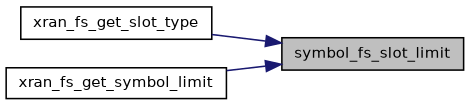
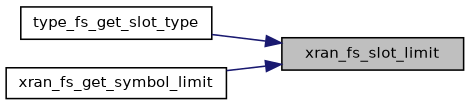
(116, 23) -> (116, 23)
(373, 54) -> (373, 54)
